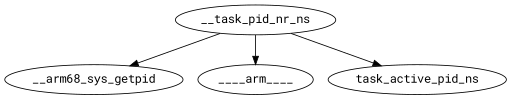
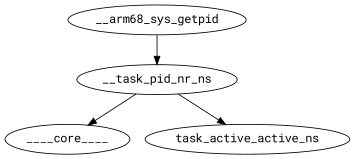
(179, 48) -> (157, 46)
(256, 80) -> (67, 139)
(417, 80) -> (247, 139)
